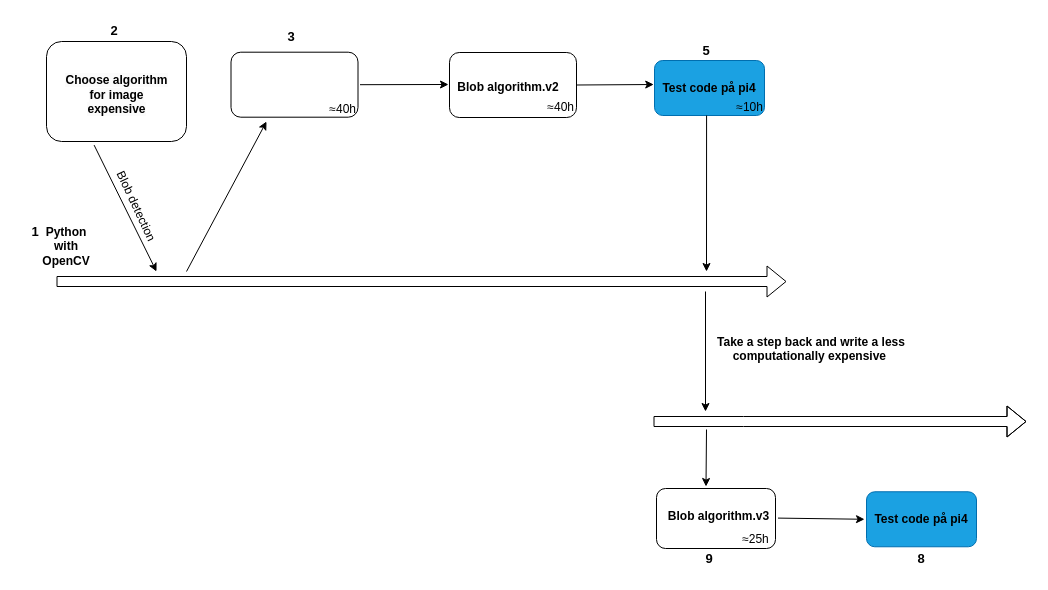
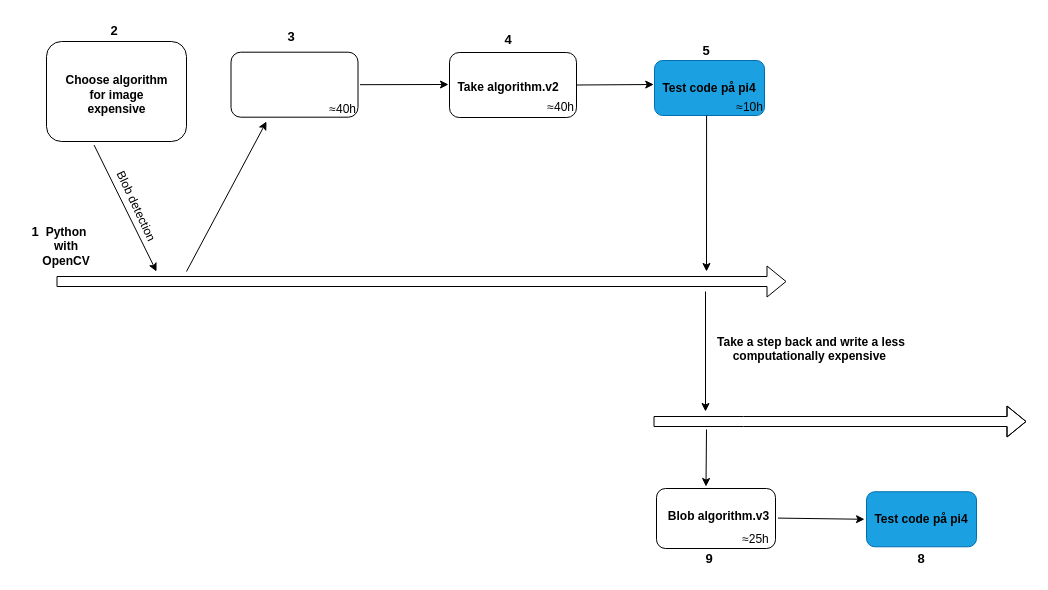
none -> (509, 40)
(509, 88) -> (509, 88)
